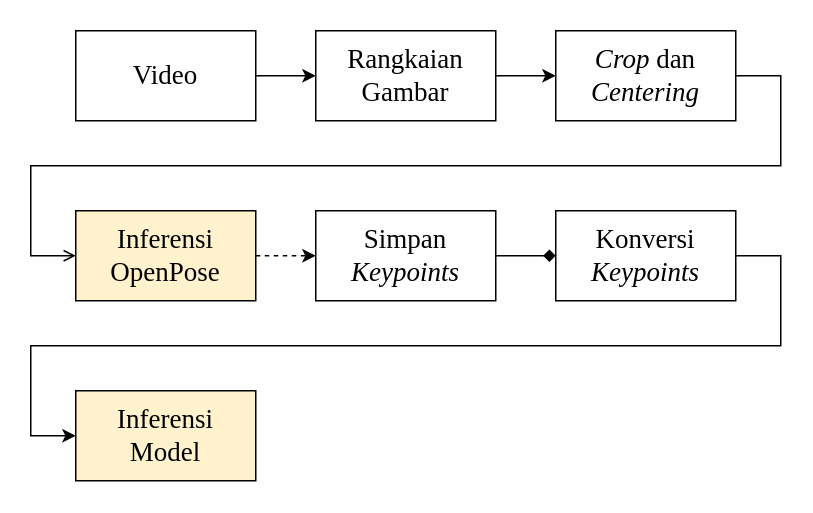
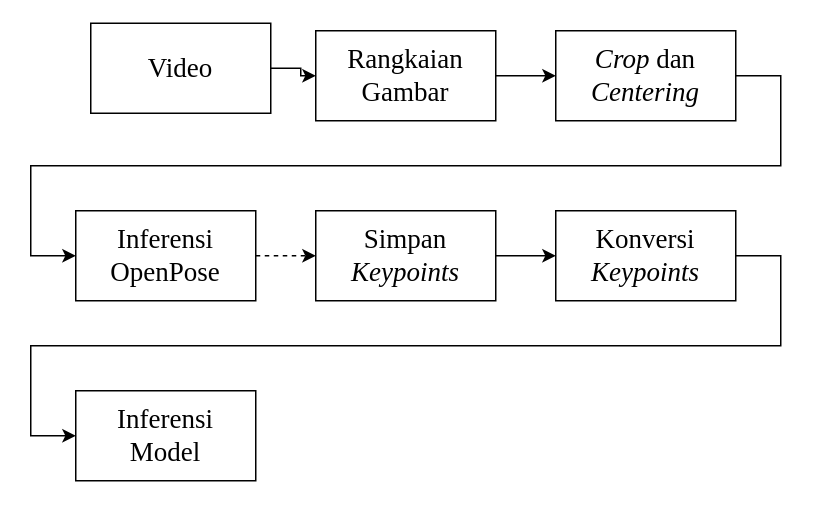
(166, 76) -> (181, 68)
(66, 256) -> (64, 256)
(166, 256) -> (166, 256)
(543, 256) -> (544, 256)
(166, 436) -> (166, 436)
